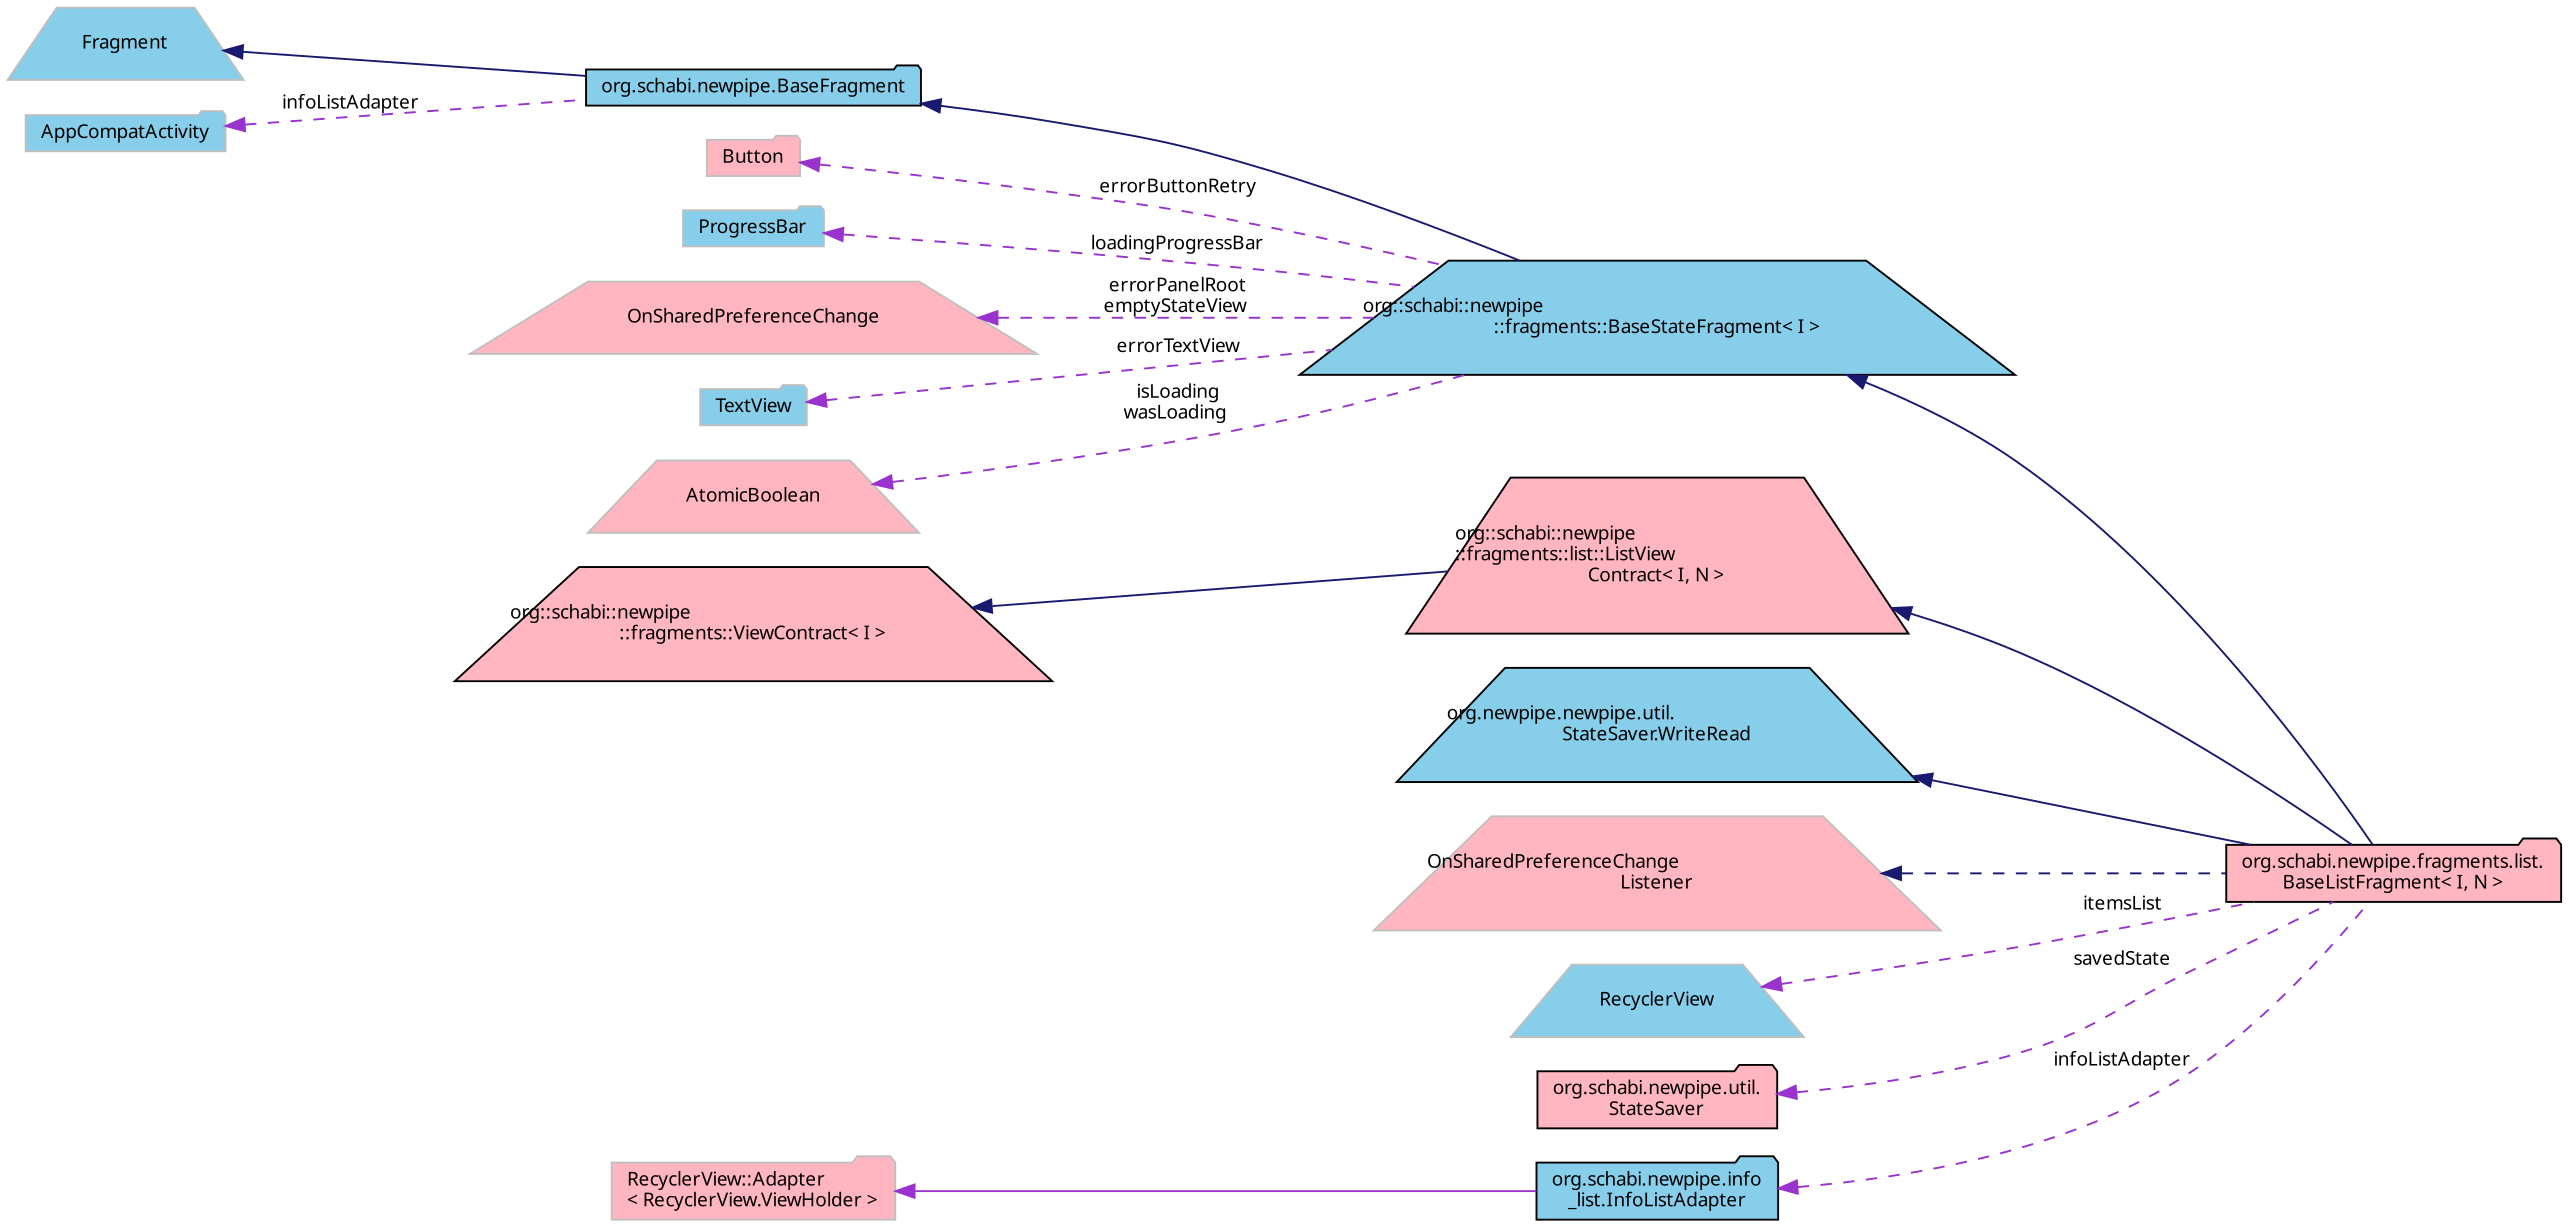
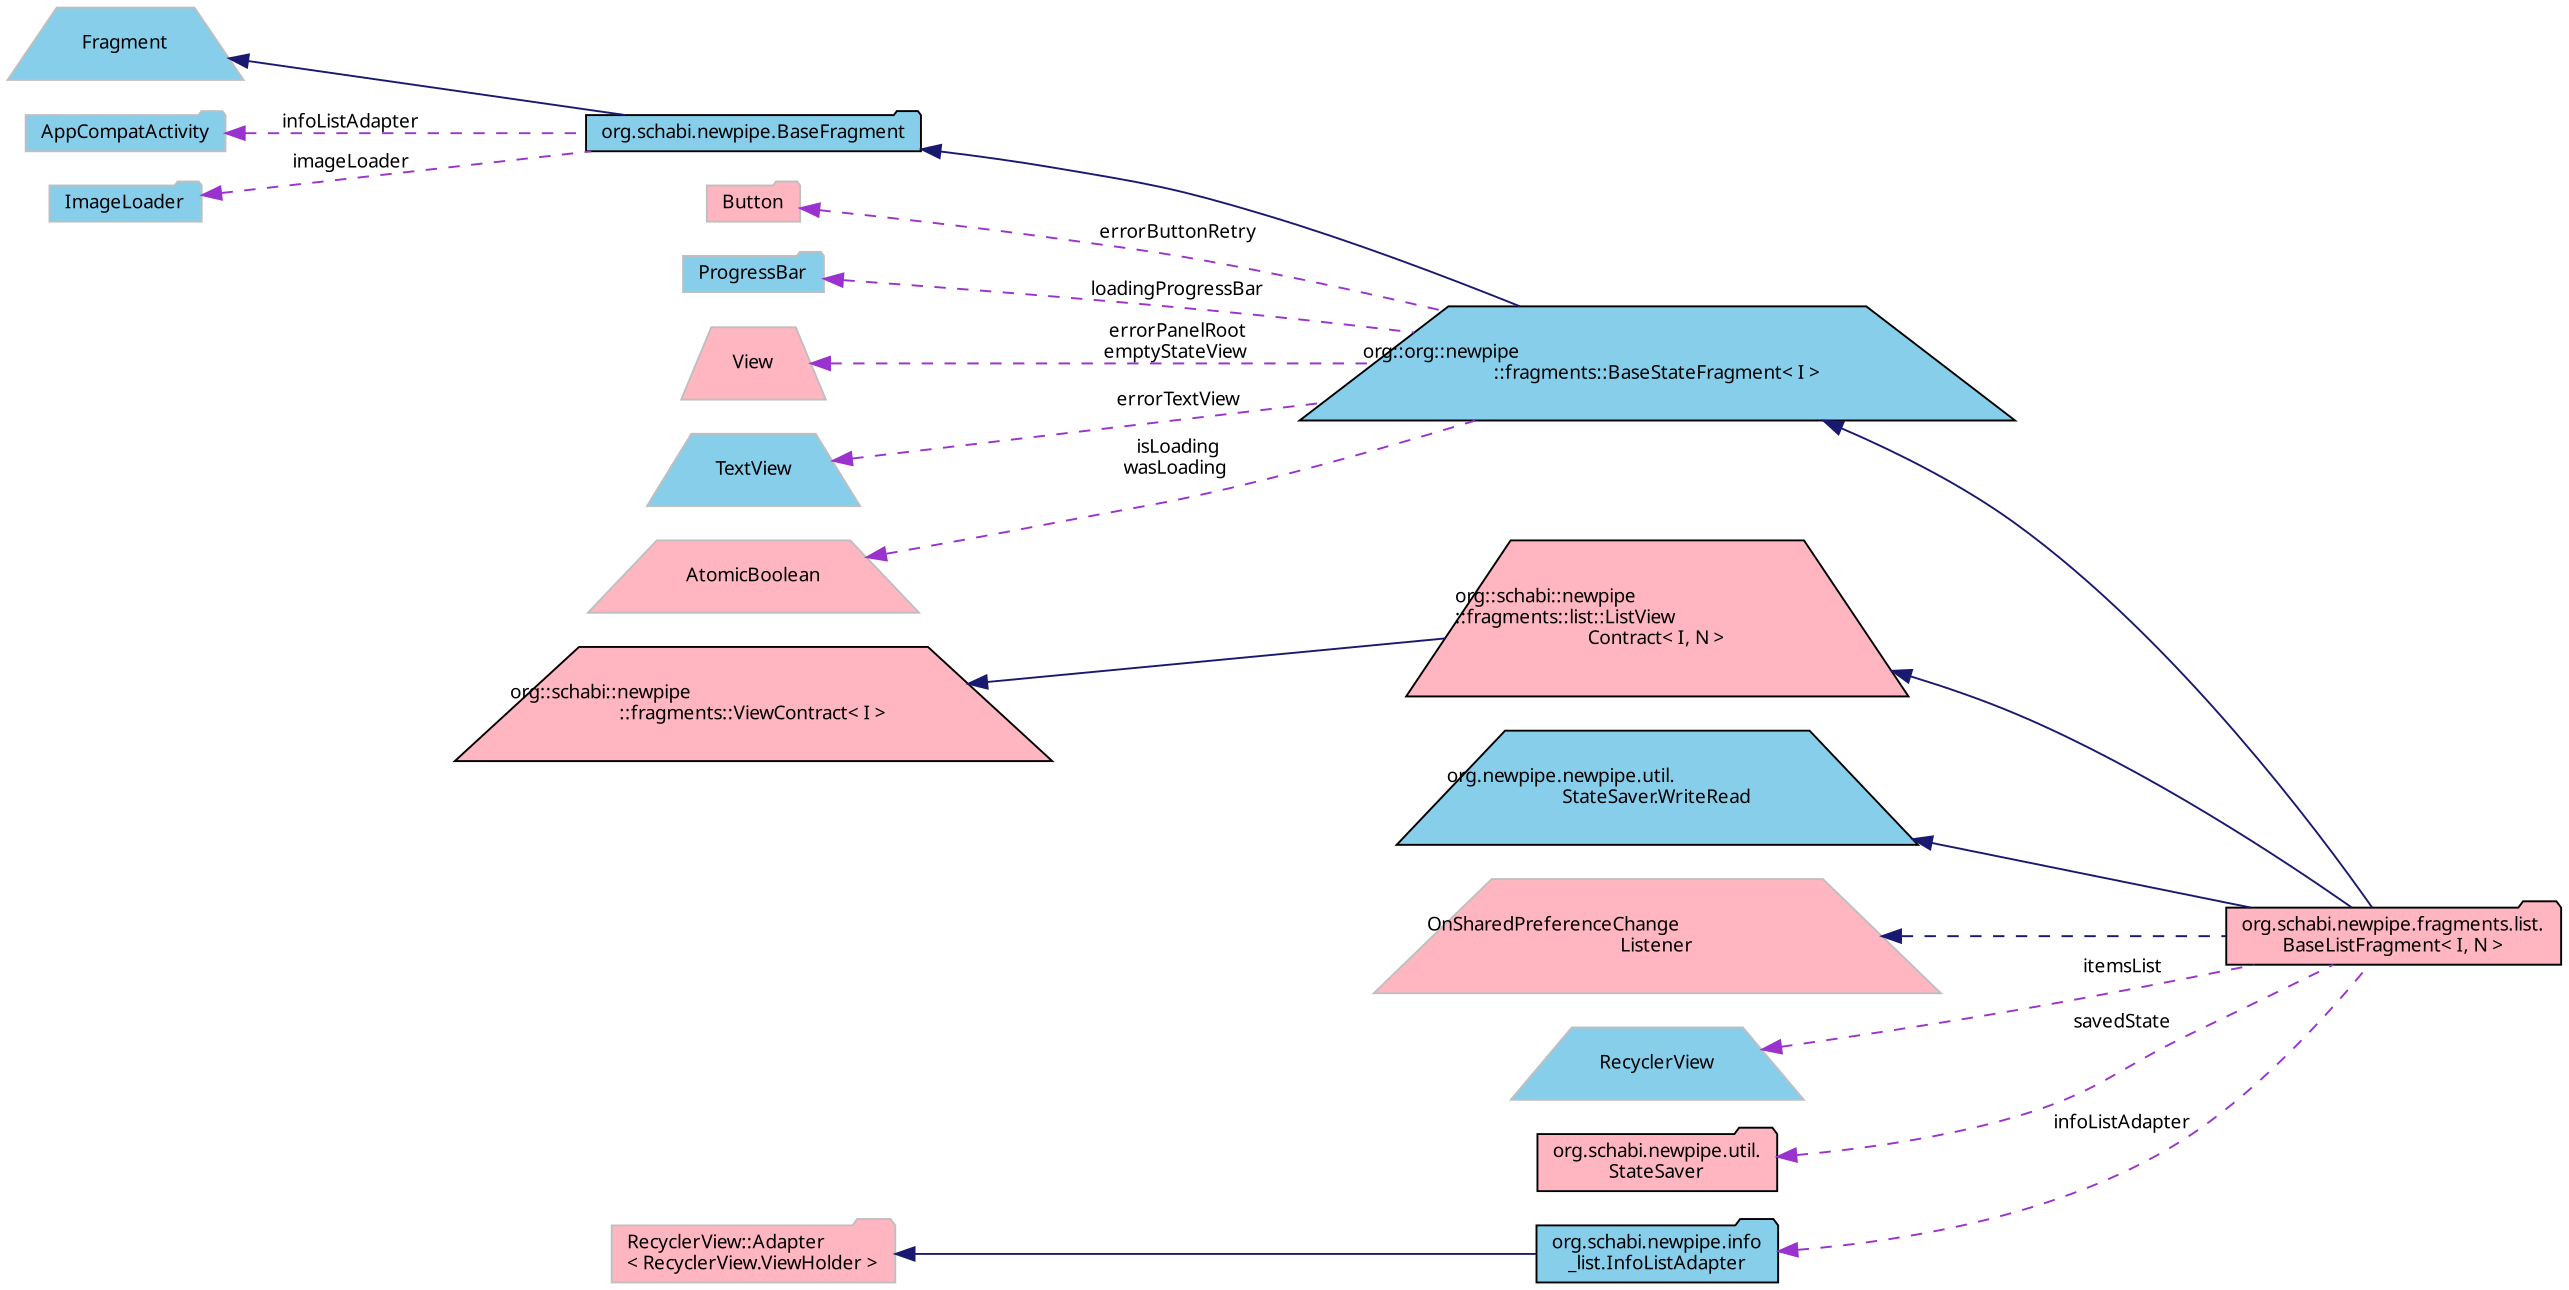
none -> (126, 204)
(754, 318) -> (754, 363)
(1657, 318) -> (1657, 363)
(754, 407) -> (754, 470)
(1226, 1191) -> (1226, 1254)
